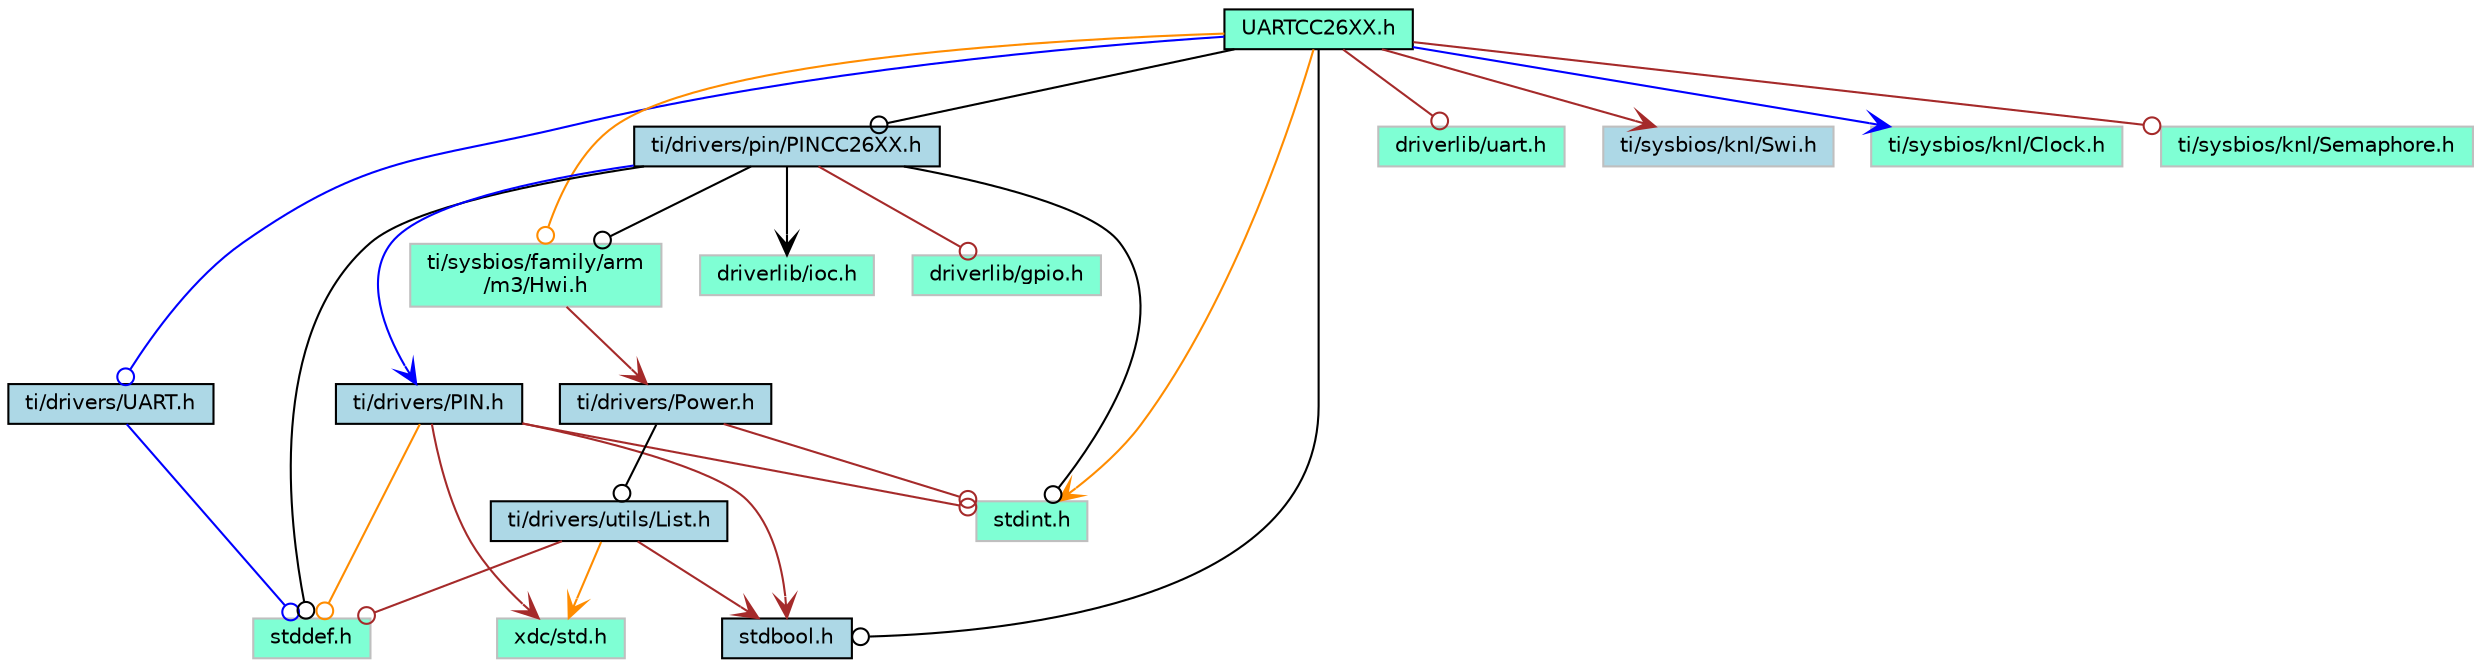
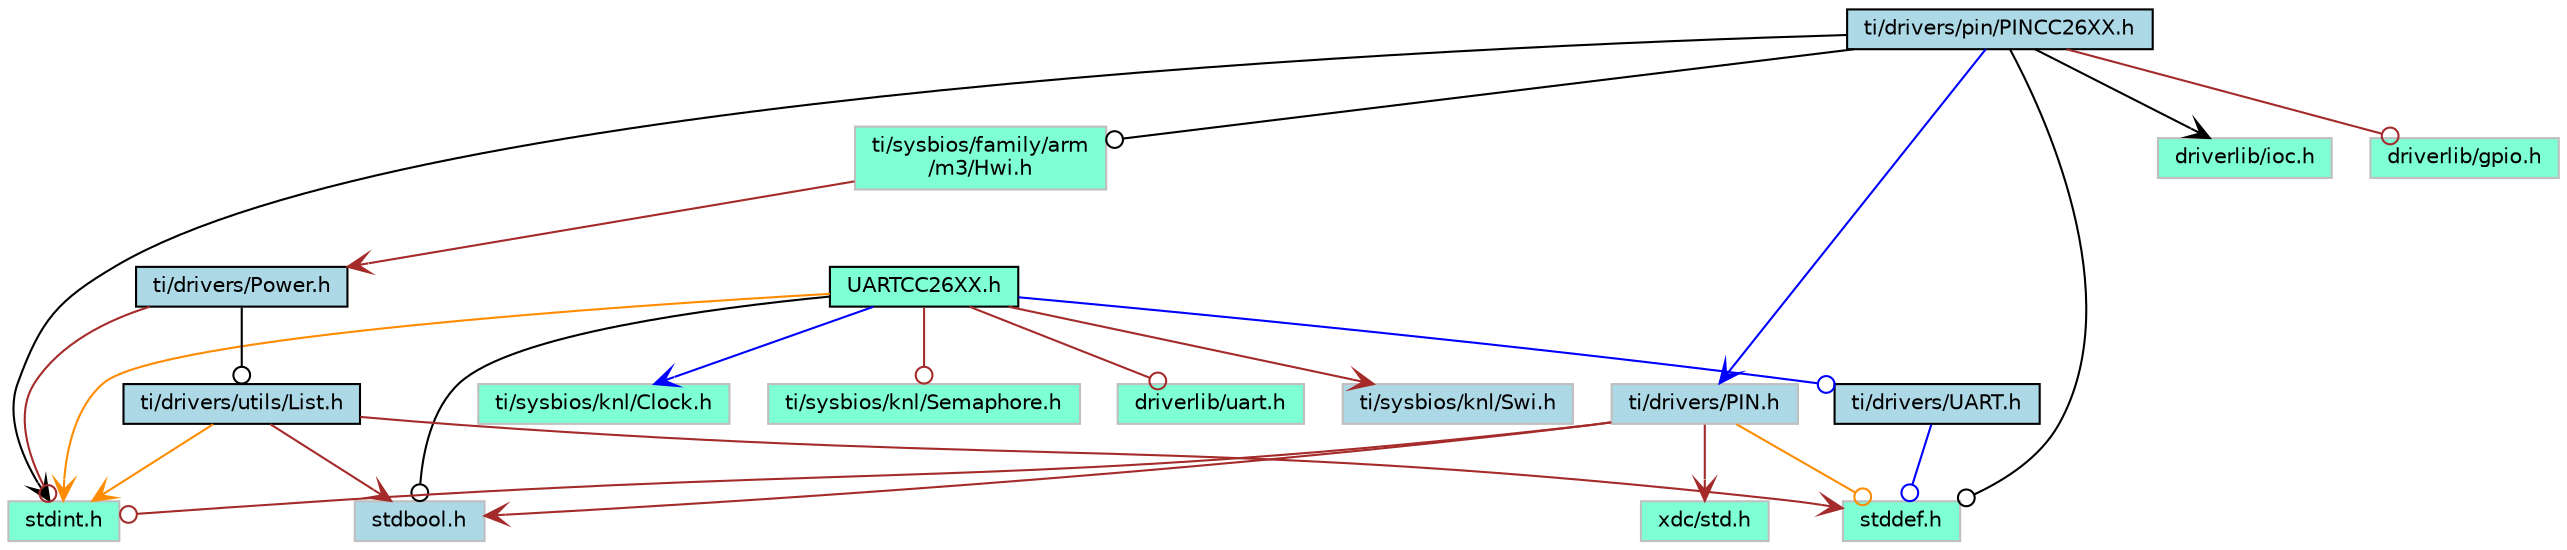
(854, 62) -> none
(1061, 86) -> none
(1129, 260) -> (841, 102)
(429, 404) -> (1705, 404)
(589, 570) -> (162, 457)
(468, 577) -> (1092, 453)
(787, 638) -> (420, 521)
